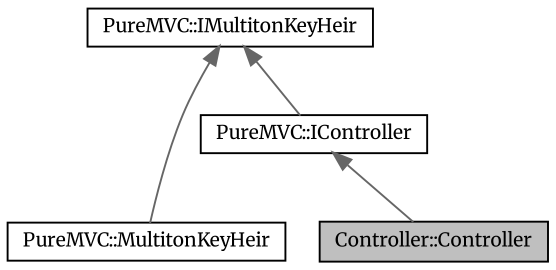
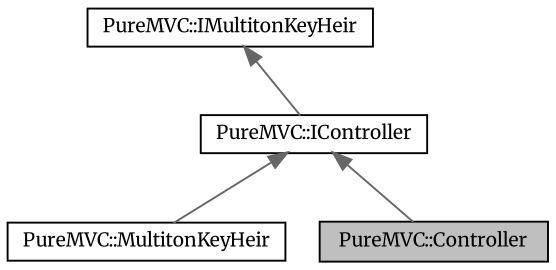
(173, 140) -> (222, 193)
(434, 242) -> (434, 242)
